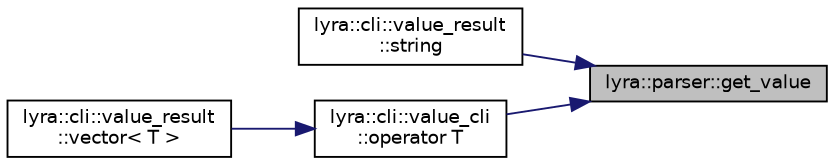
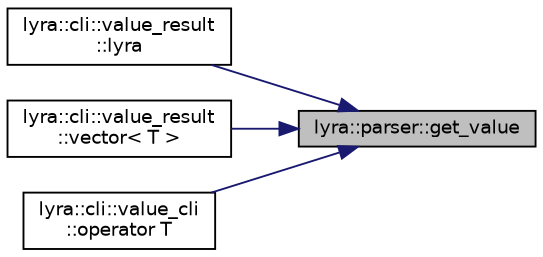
(411, 37) -> (119, 37)
(264, 129) -> (255, 129)
